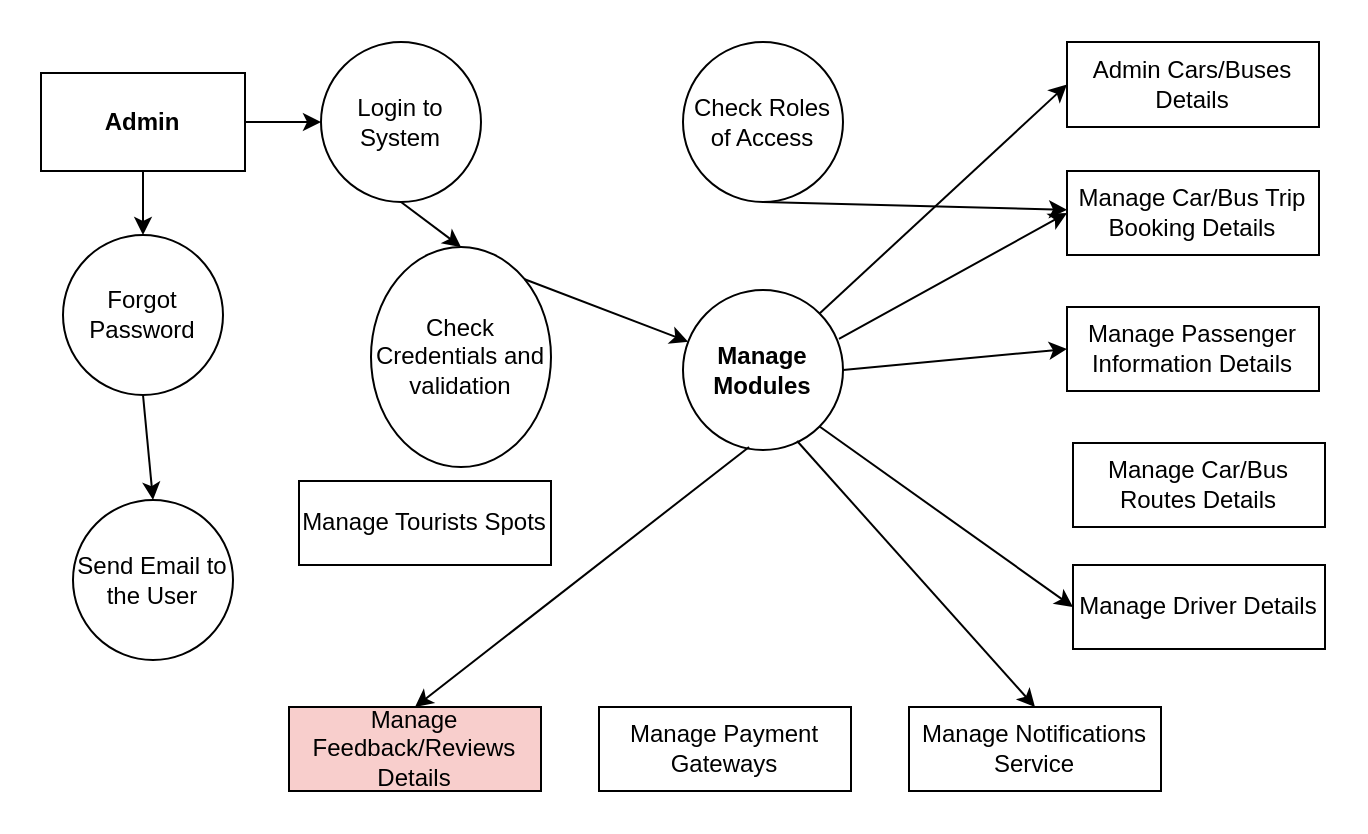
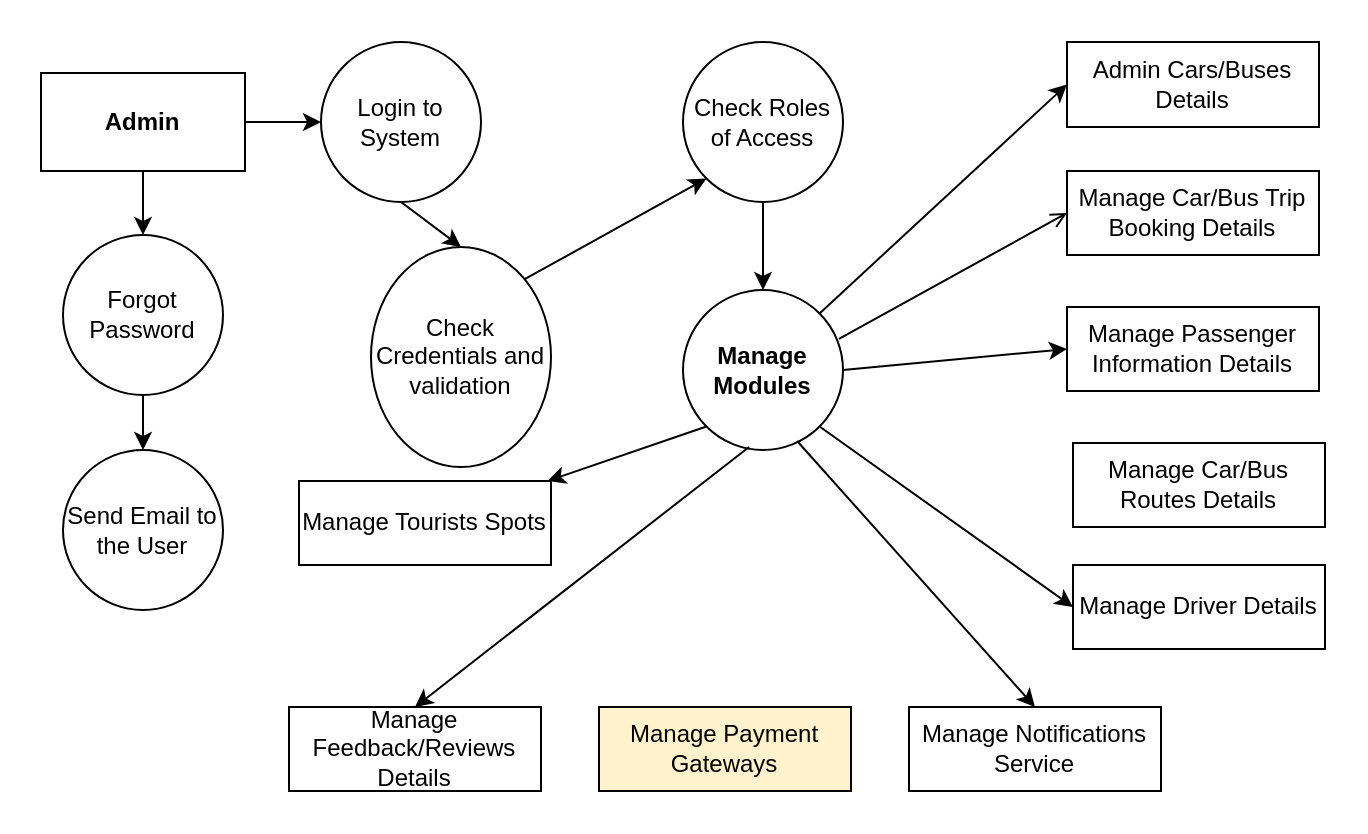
(847, 204) -> (763, 239)
(1054, 220) -> (1057, 219)
(600, 308) -> (610, 232)
none -> (634, 452)
(153, 580) -> (143, 530)
(415, 749) -> (415, 749)
(725, 749) -> (725, 749)
